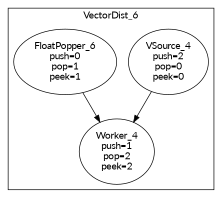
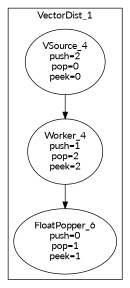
(111, 16) -> (65, 16)
(90, 104) -> (65, 193)
